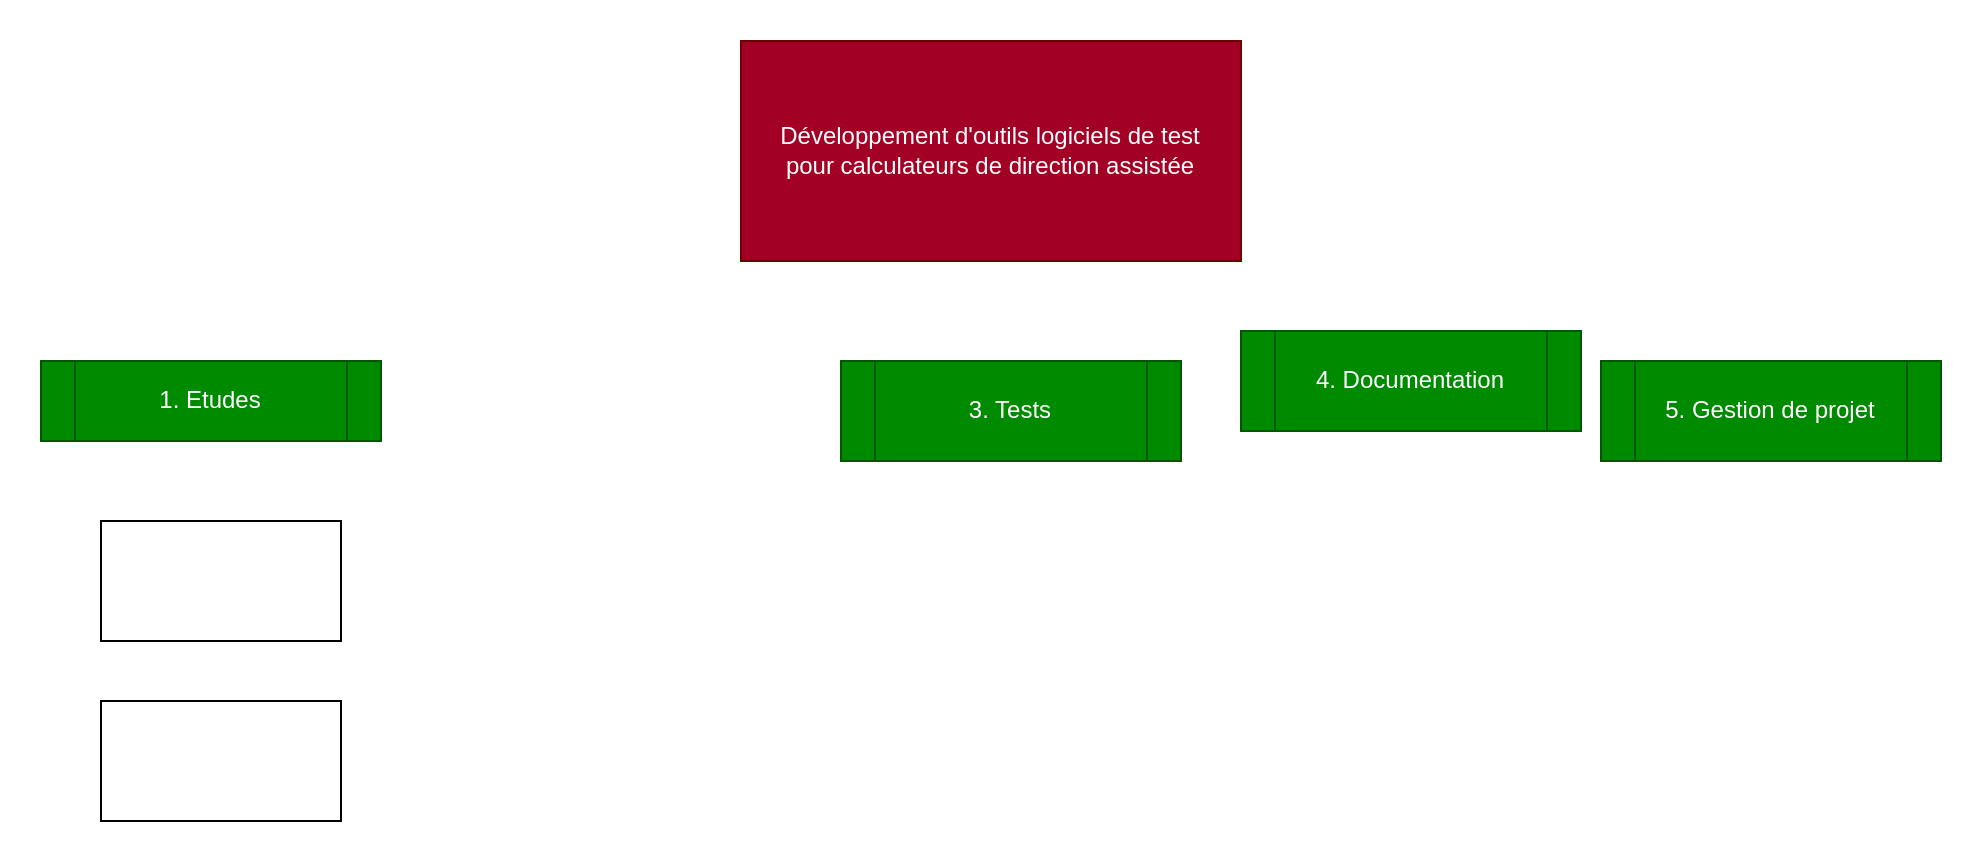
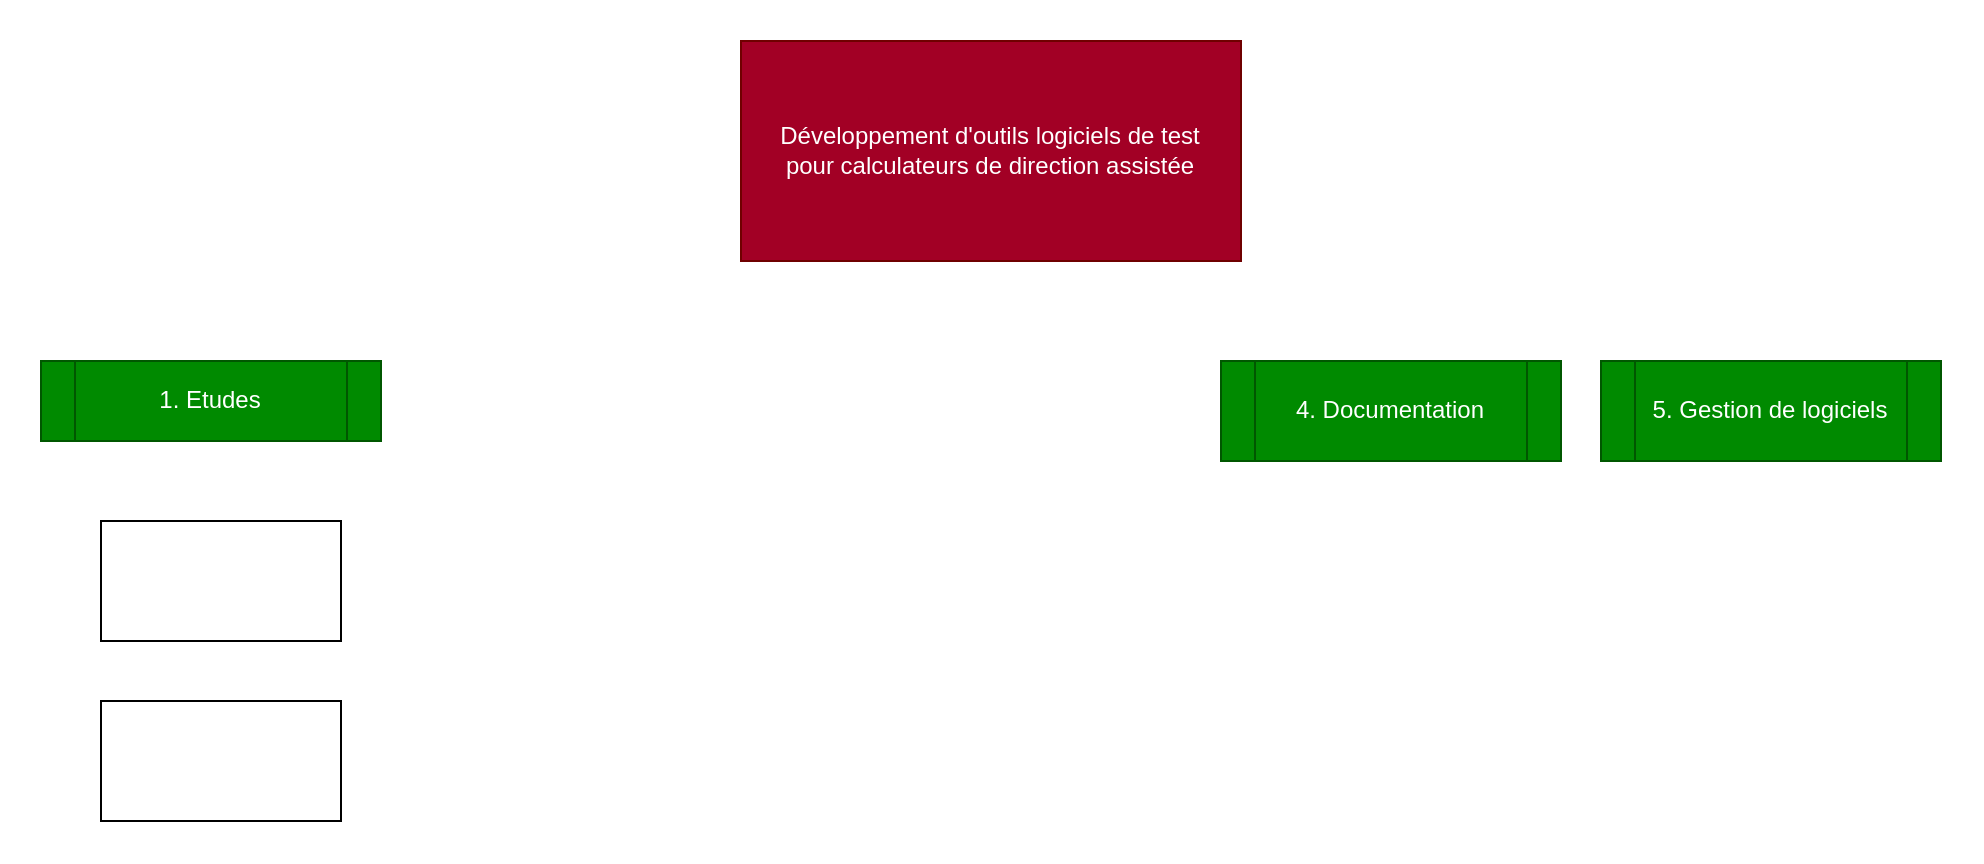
(1411, 381) -> (1391, 411)
(1011, 411) -> none
(1771, 411) -> (1771, 411)
